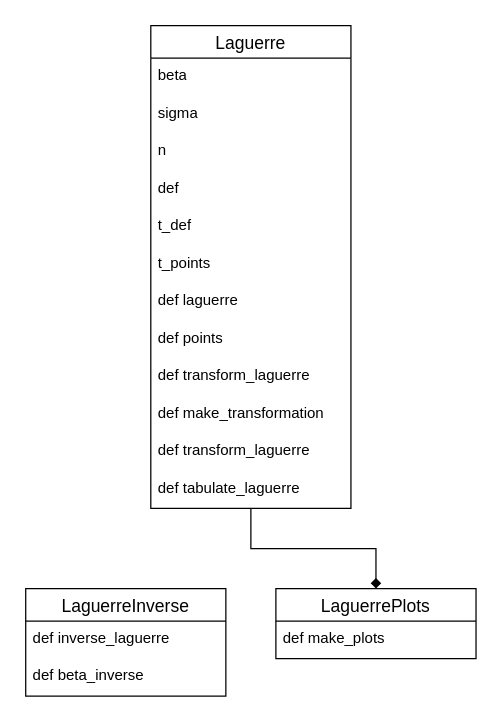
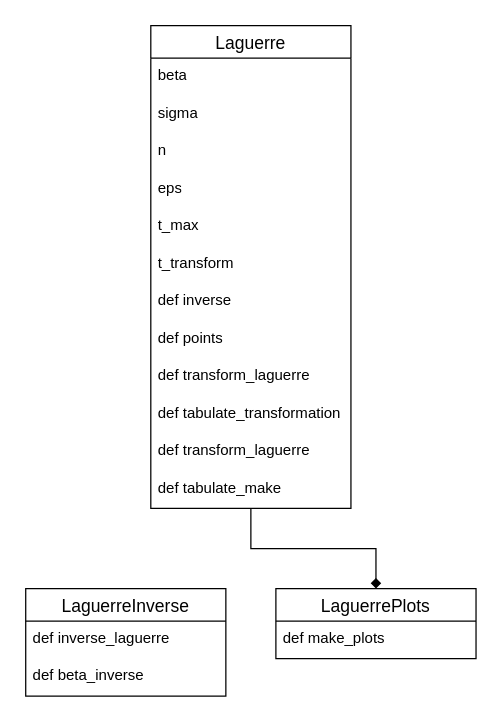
(171, 188) -> (171, 188)
(179, 226) -> (179, 226)
(190, 263) -> (204, 263)
(205, 301) -> (200, 301)
(251, 413) -> (252, 422)
(240, 488) -> (226, 488)
